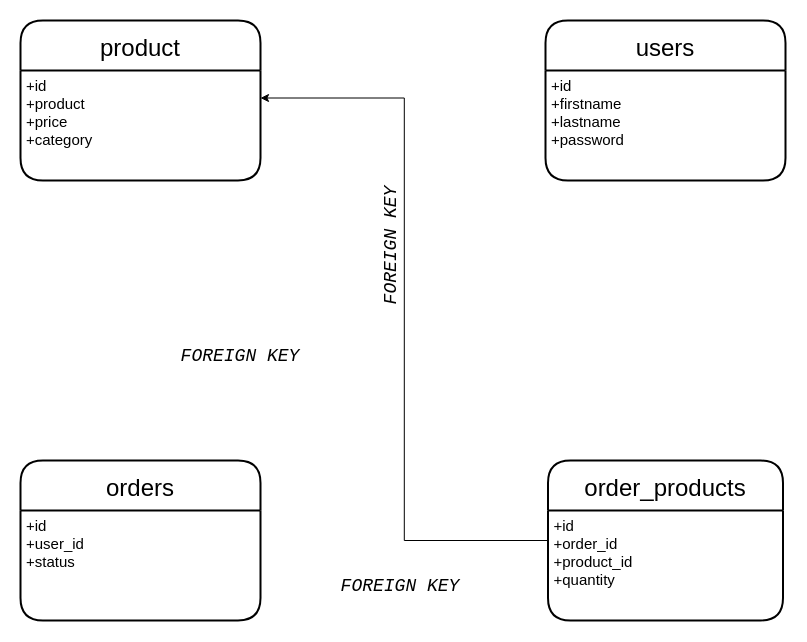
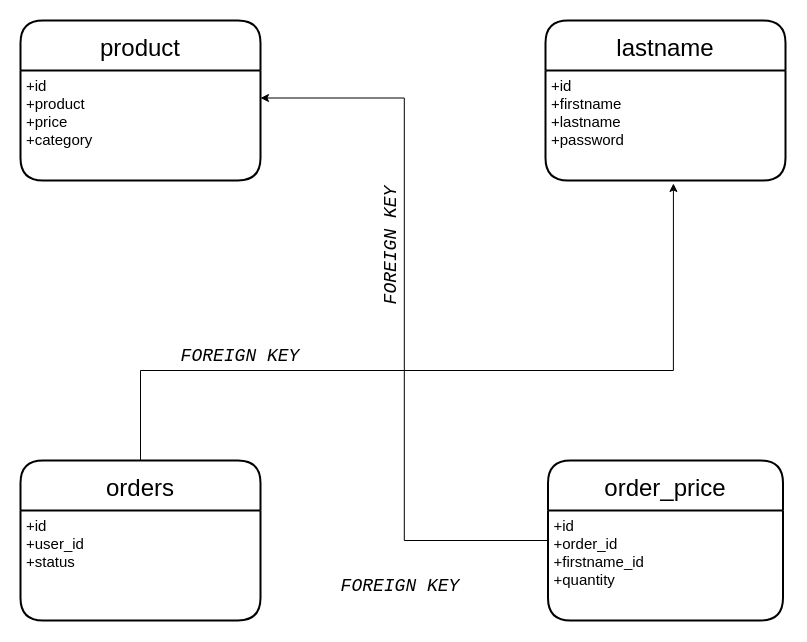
(665, 48) -> (665, 48)
none -> (452, 371)
(665, 488) -> (665, 488)
(564, 526) -> (564, 526)
